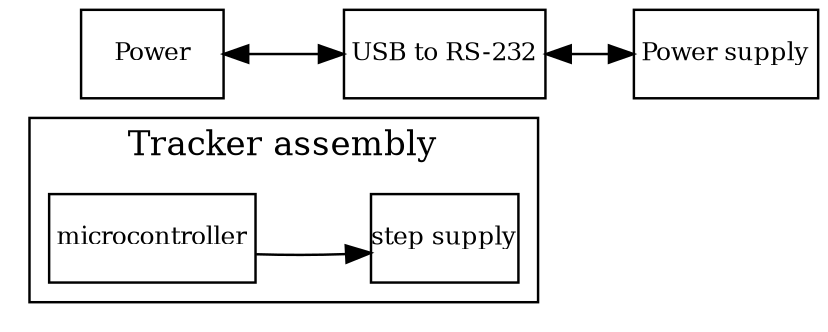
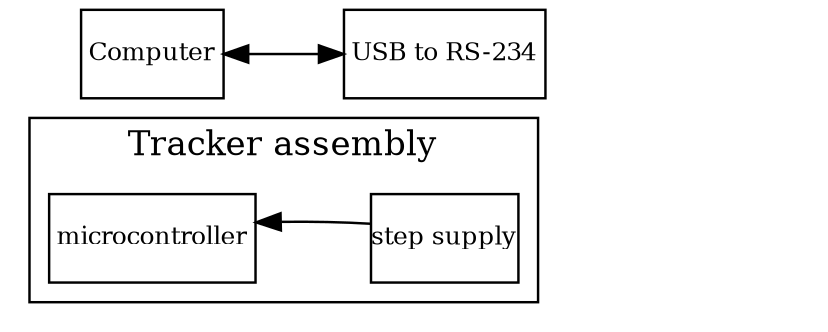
(152, 54) -> (152, 54)
(445, 54) -> (445, 54)
(726, 54) -> none
(301, 255) -> (326, 222)
